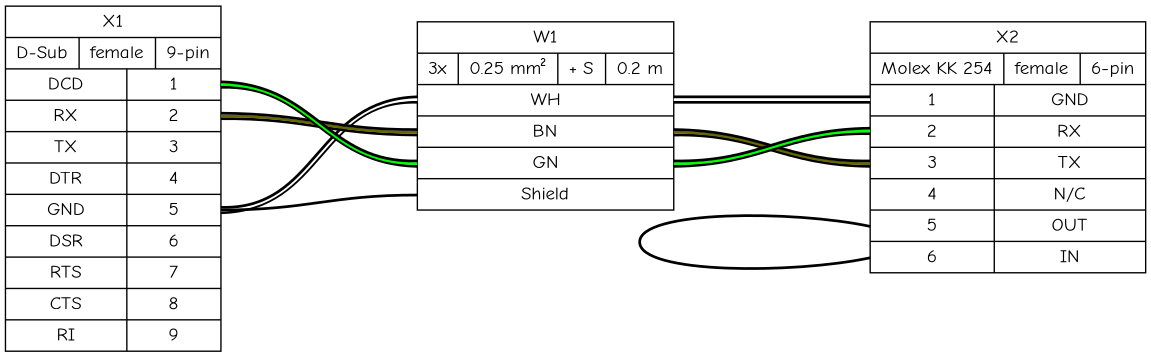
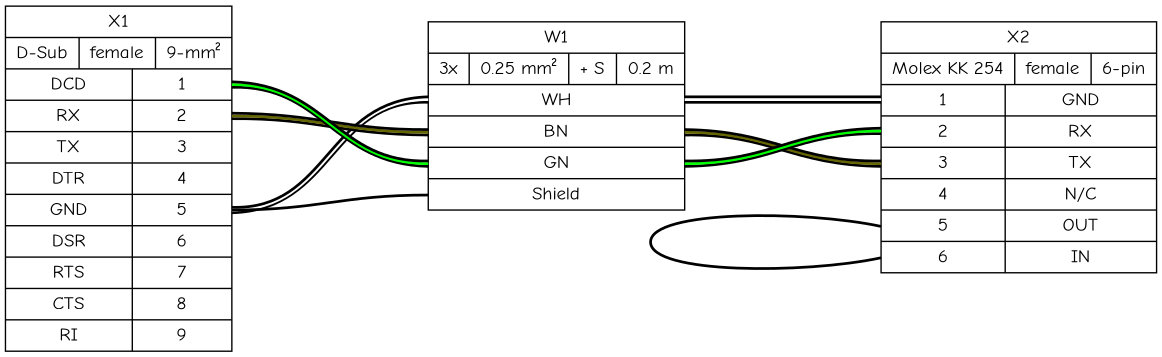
(188, 53) -> (194, 53)
